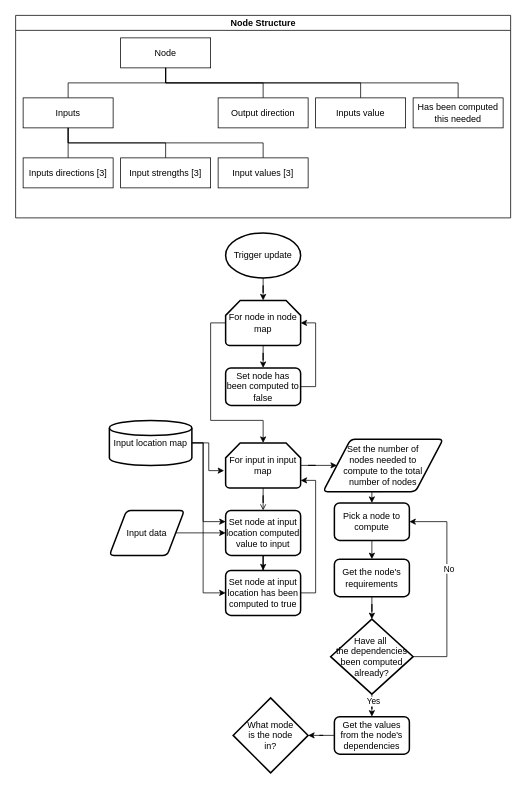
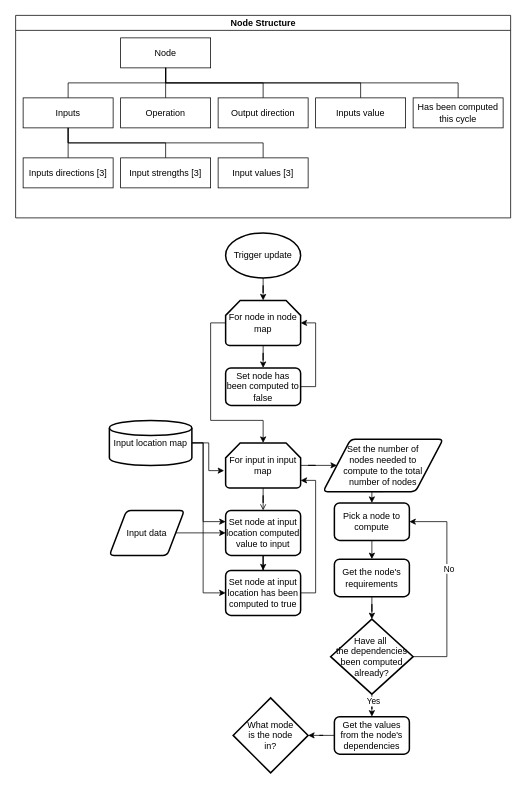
none -> (165, 91)
none -> (165, 113)
(458, 113) -> (458, 113)
